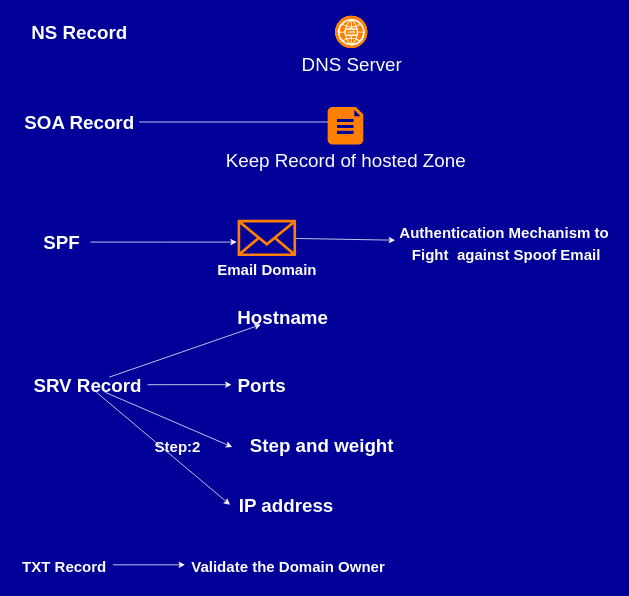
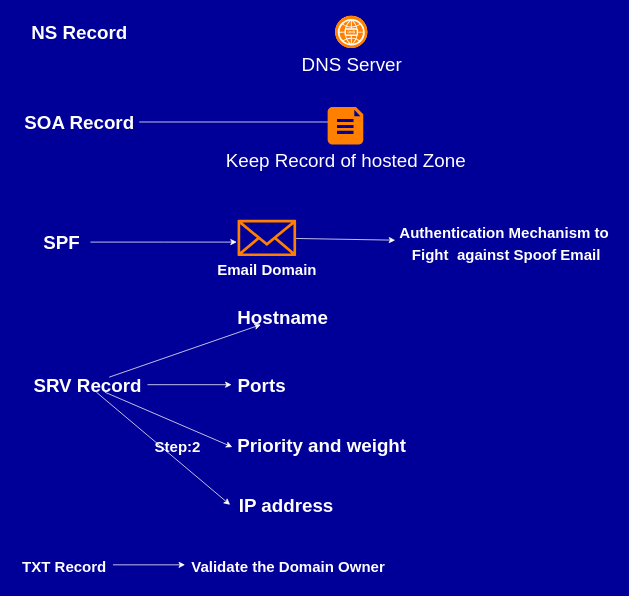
(322, 444) -> (322, 444)
